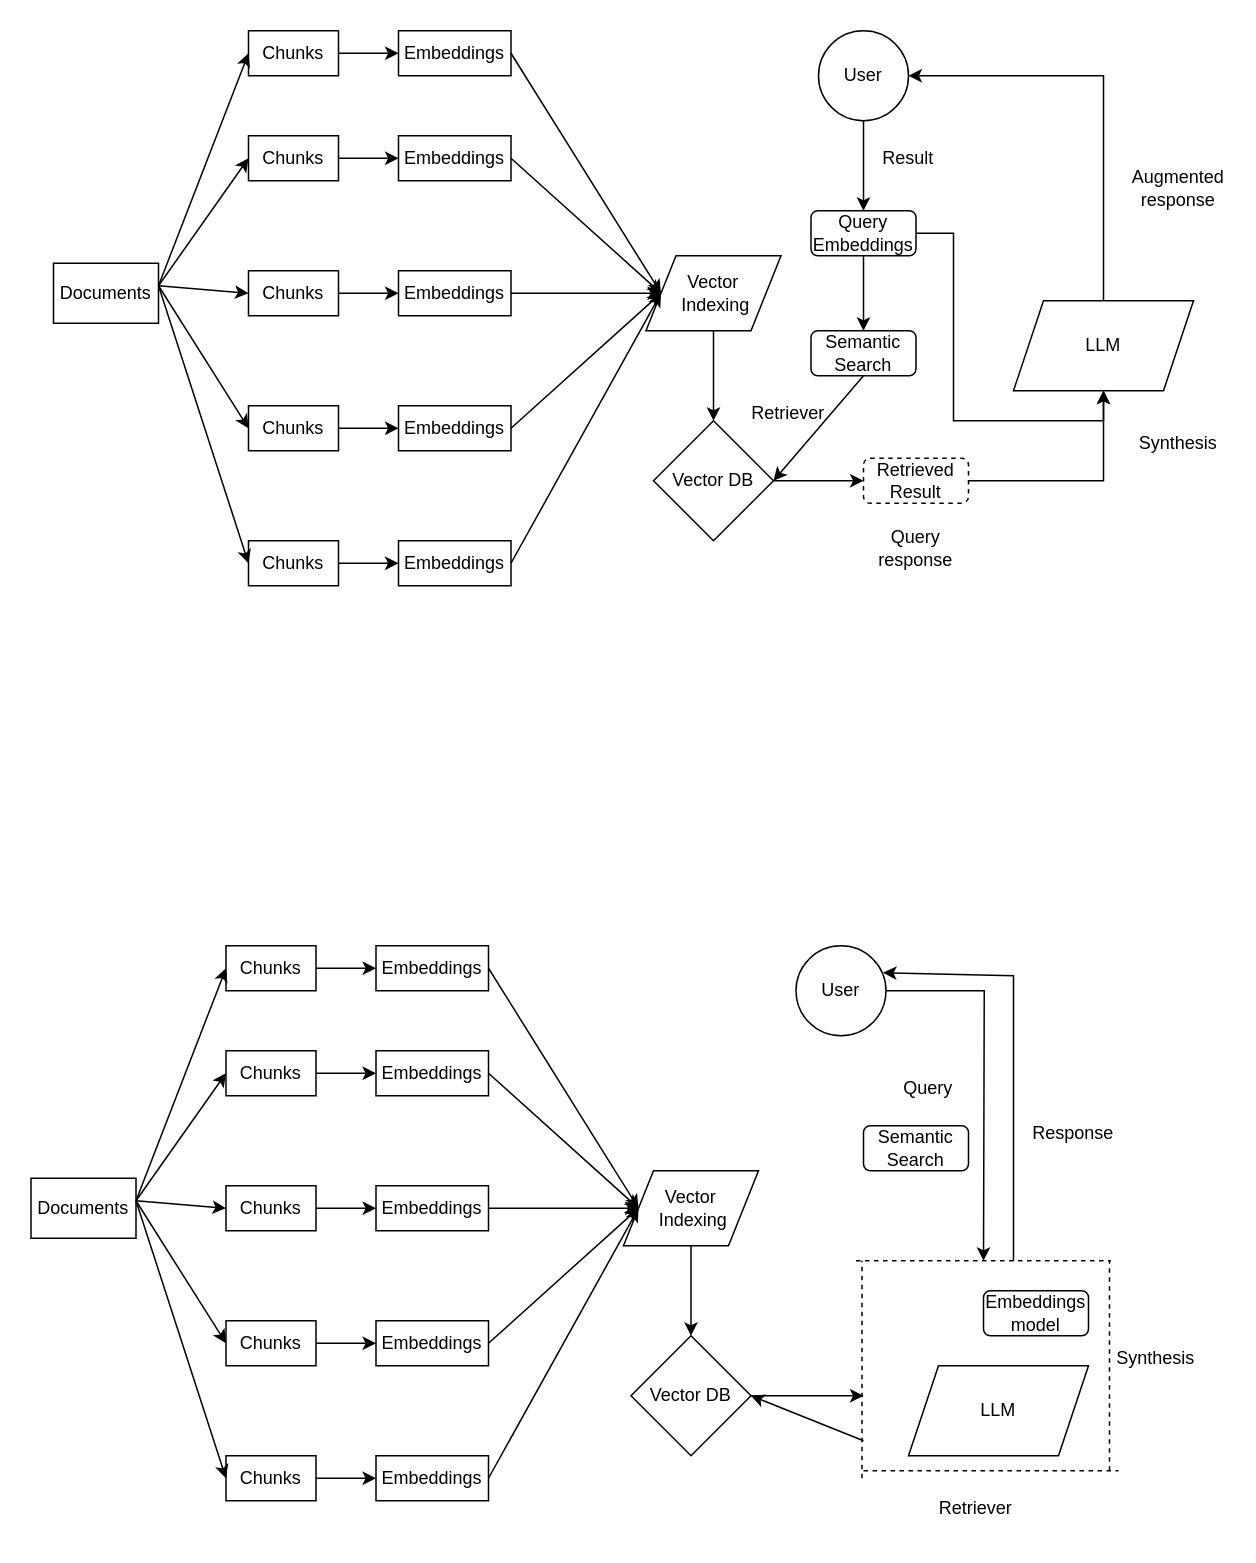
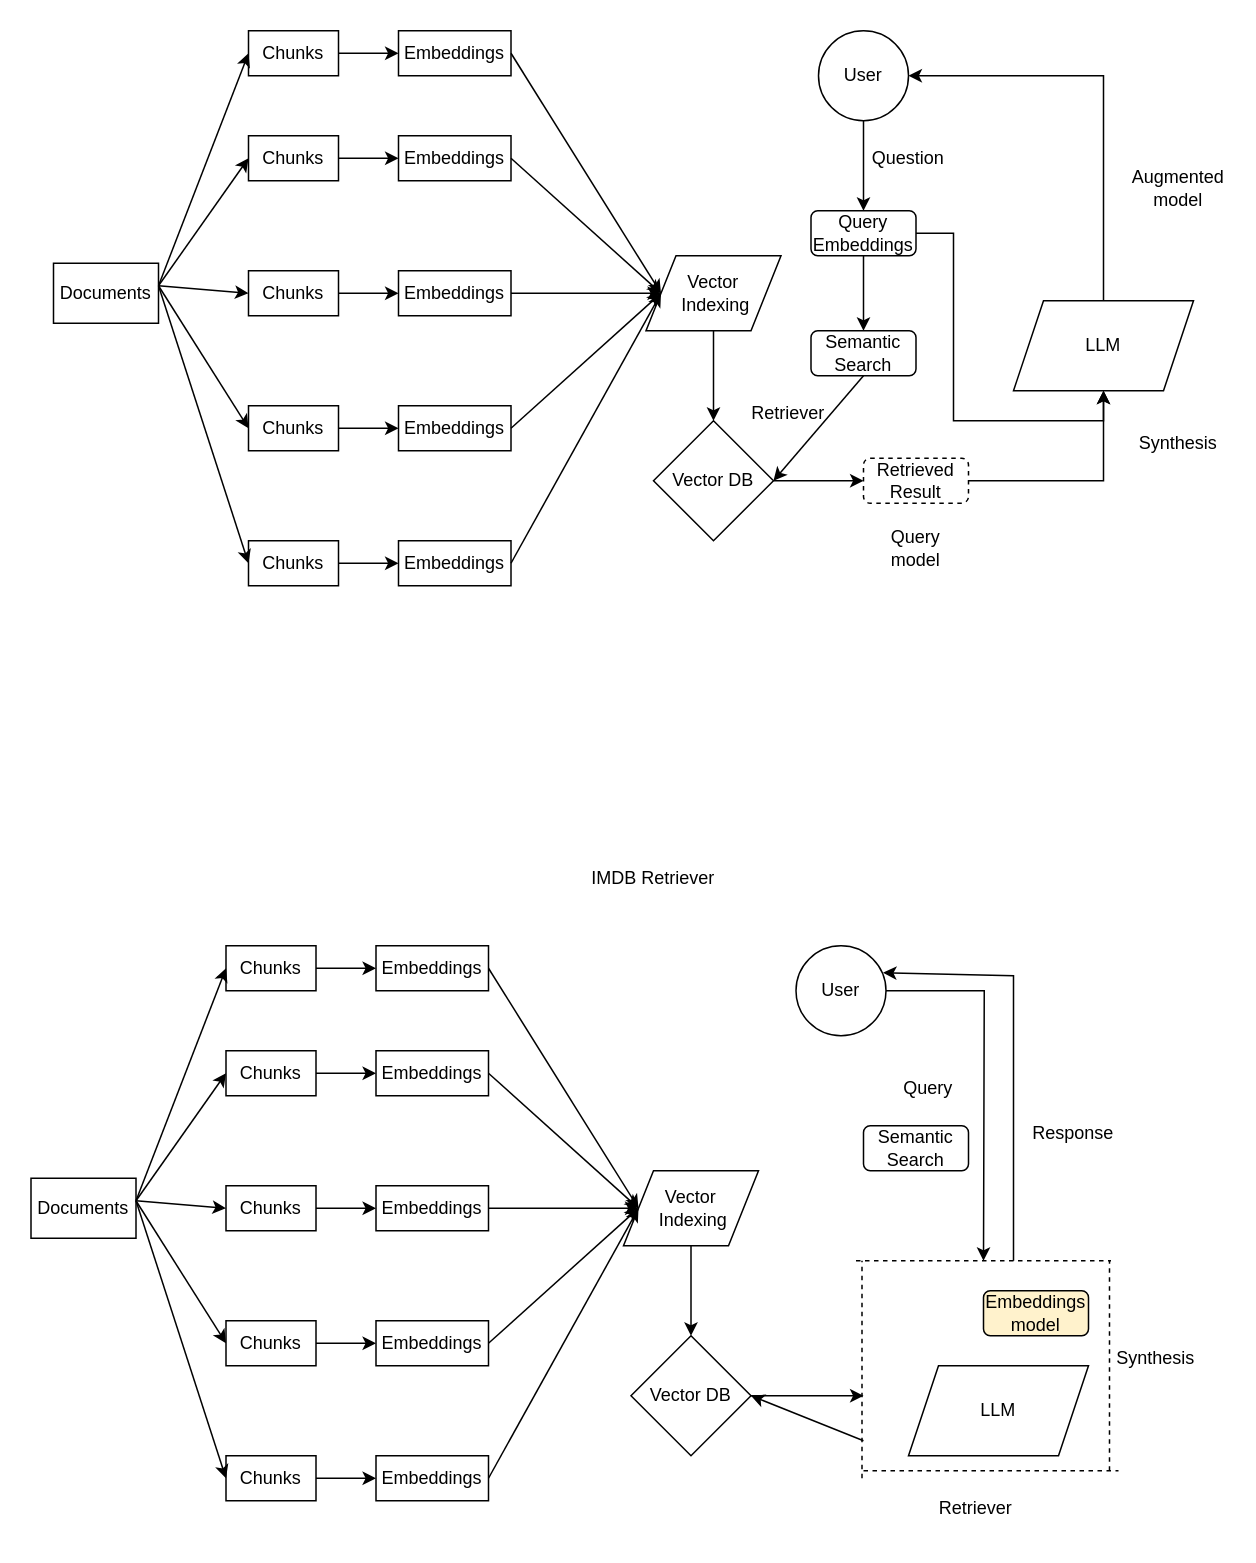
(908, 158) -> (908, 158)
(1178, 188) -> (1178, 188)
(916, 548) -> (916, 548)
none -> (653, 878)
(1036, 1313) -> (1036, 1313)
